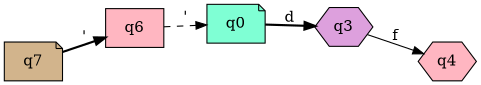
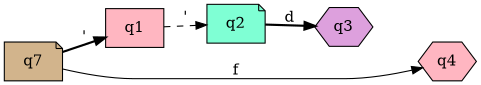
(236, 24) -> (236, 24)
(135, 28) -> (135, 28)
(390, 42) -> (237, 79)
